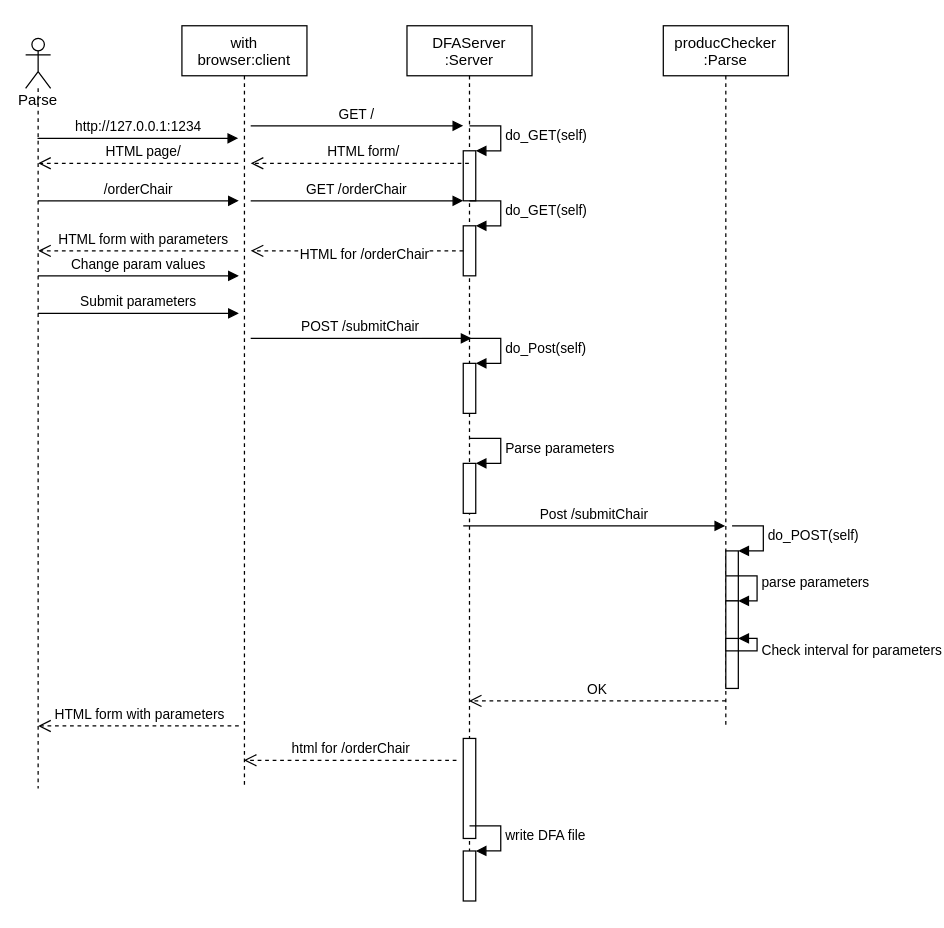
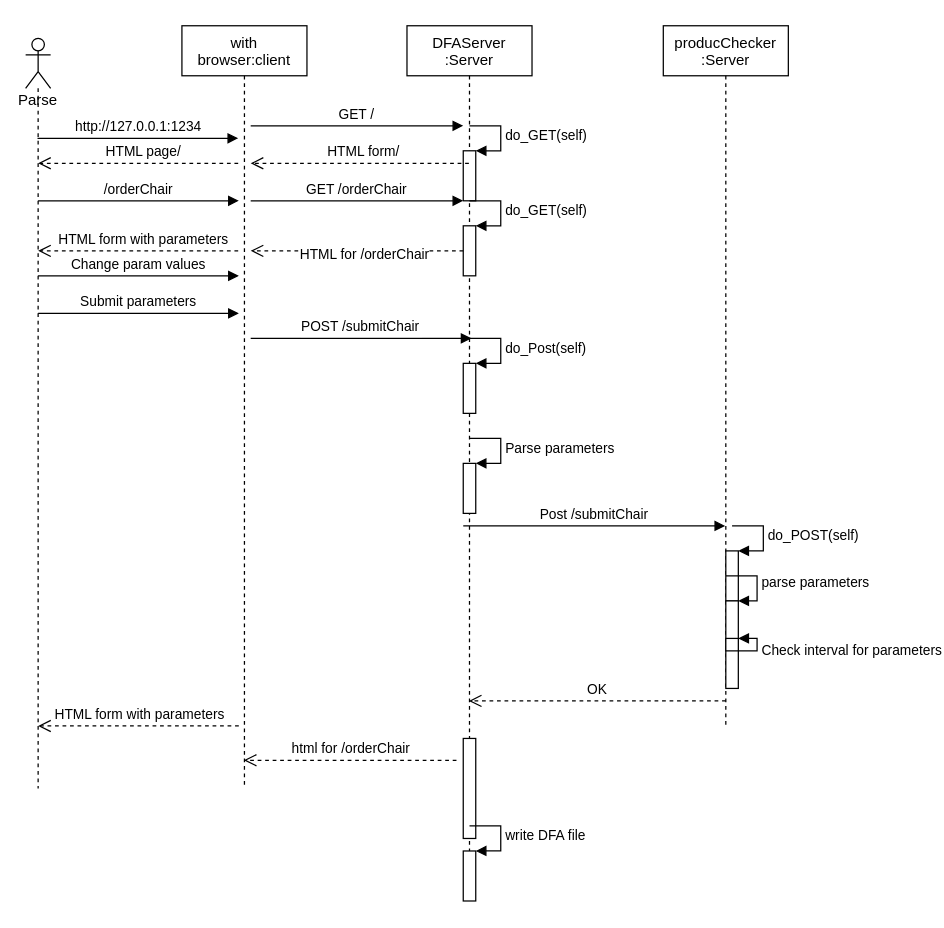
(725, 43) -> (725, 43)
